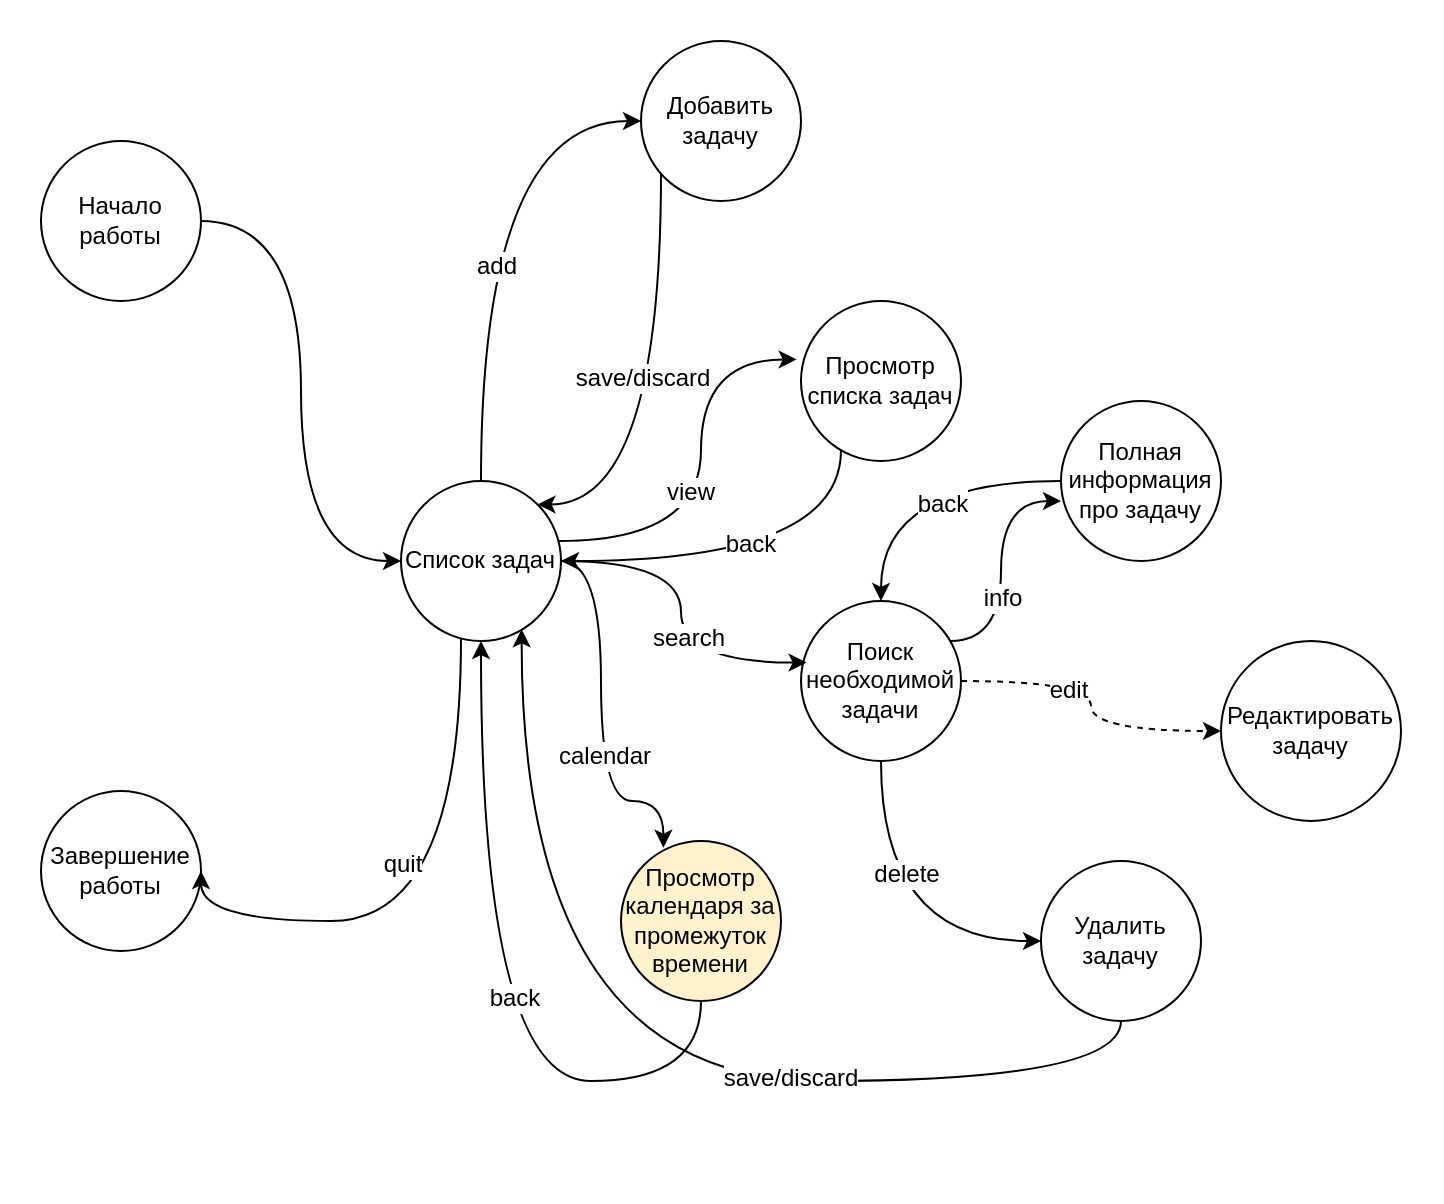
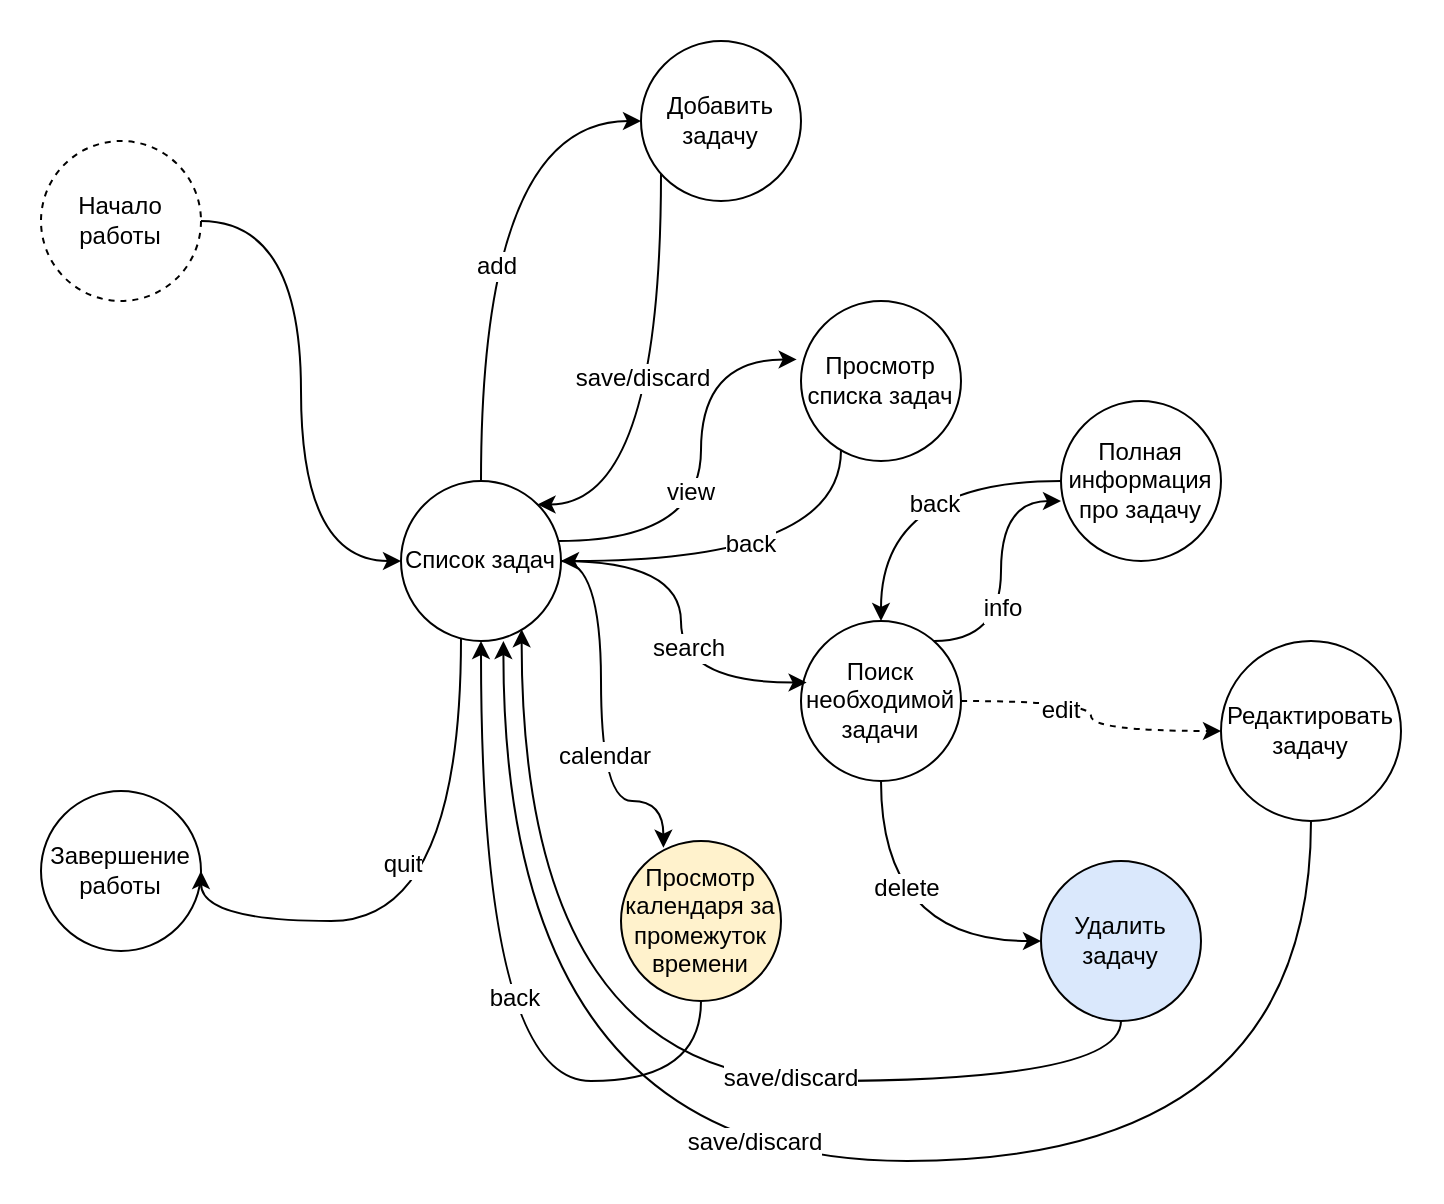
(121, 221) -> (121, 221)
(881, 681) -> (881, 701)
(1121, 941) -> (1121, 941)
none -> (1158, 1110)
